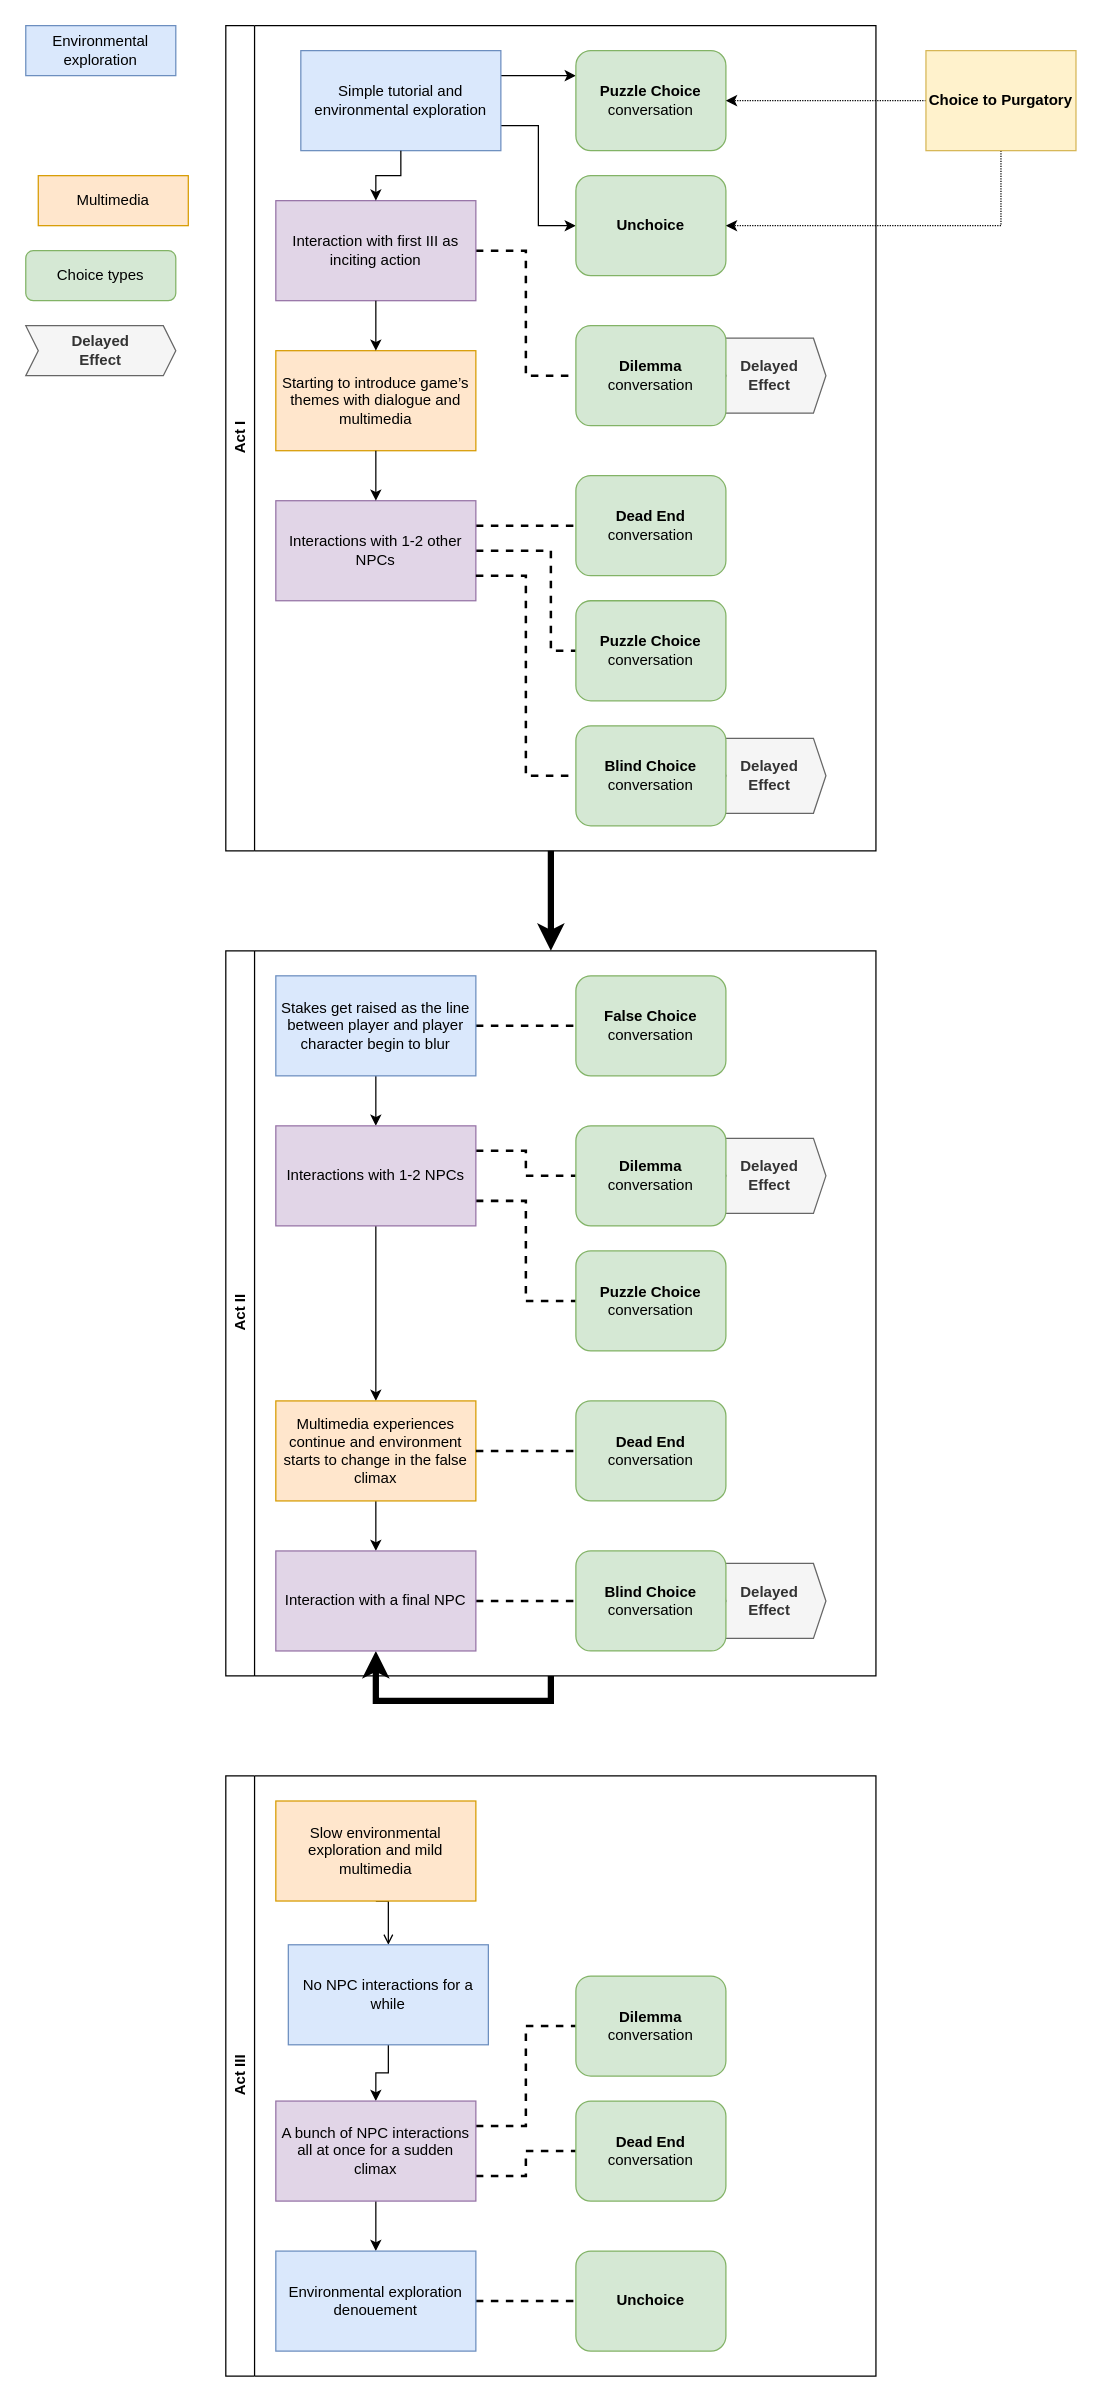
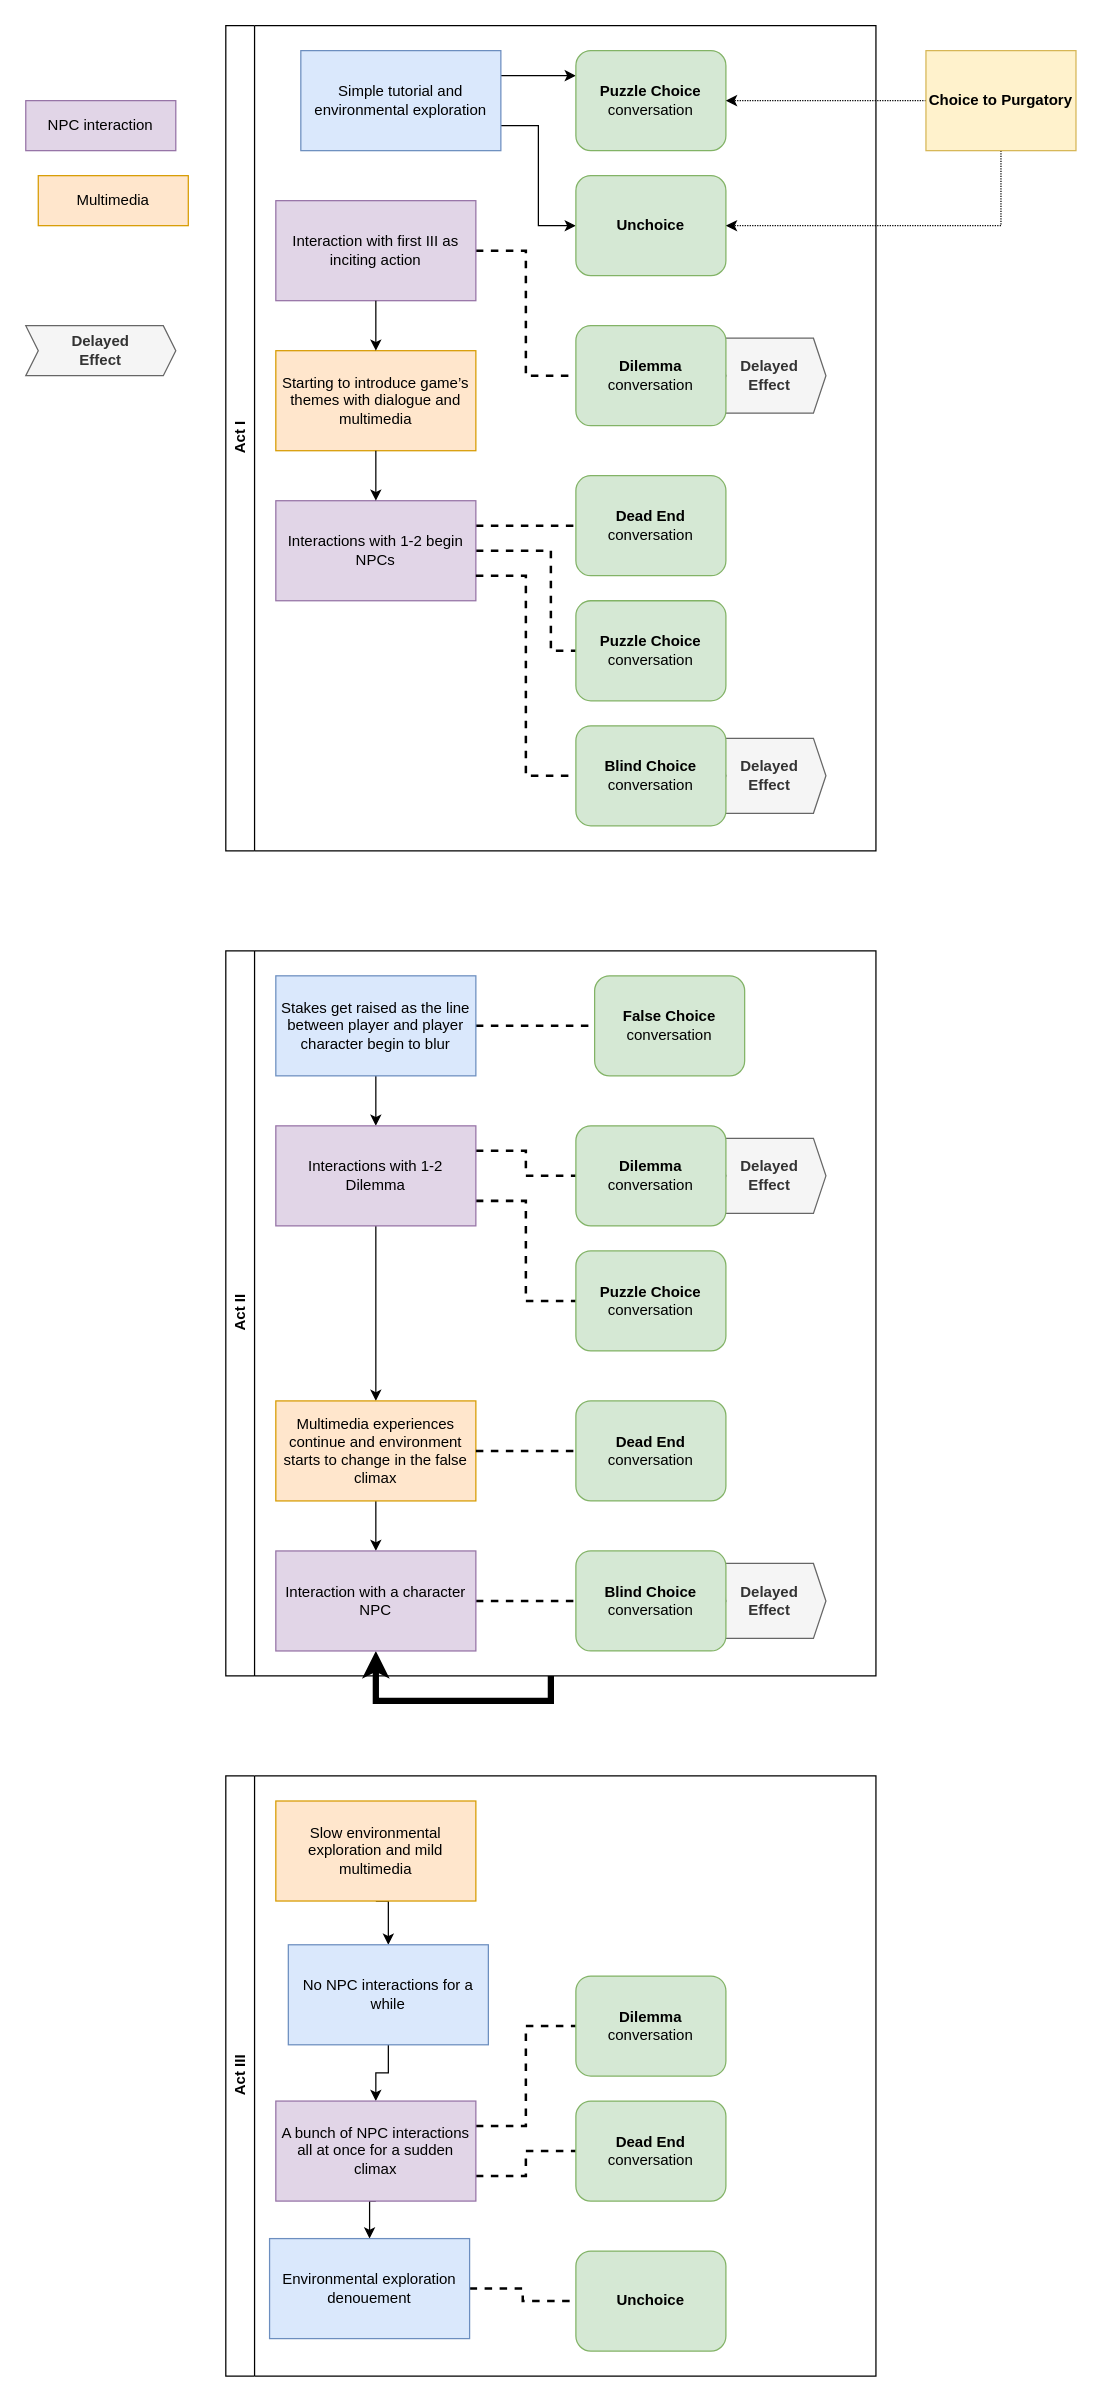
(101, 51) -> none
none -> (101, 126)
(393, 176) -> none
(101, 276) -> none
(376, 551) -> (376, 551)
(551, 892) -> none
(651, 1026) -> (669, 1026)
(376, 1176) -> (376, 1176)
(376, 1601) -> (376, 1601)
(388, 1936) -> (388, 1934)
(376, 2301) -> (369, 2288)
